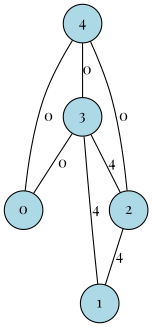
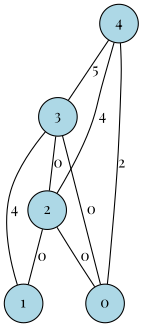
(87, 70) -> (96, 70)
(49, 117) -> (122, 164)
(124, 117) -> (102, 117)
(112, 164) -> (58, 164)
none -> (76, 257)
(120, 257) -> (42, 257)
